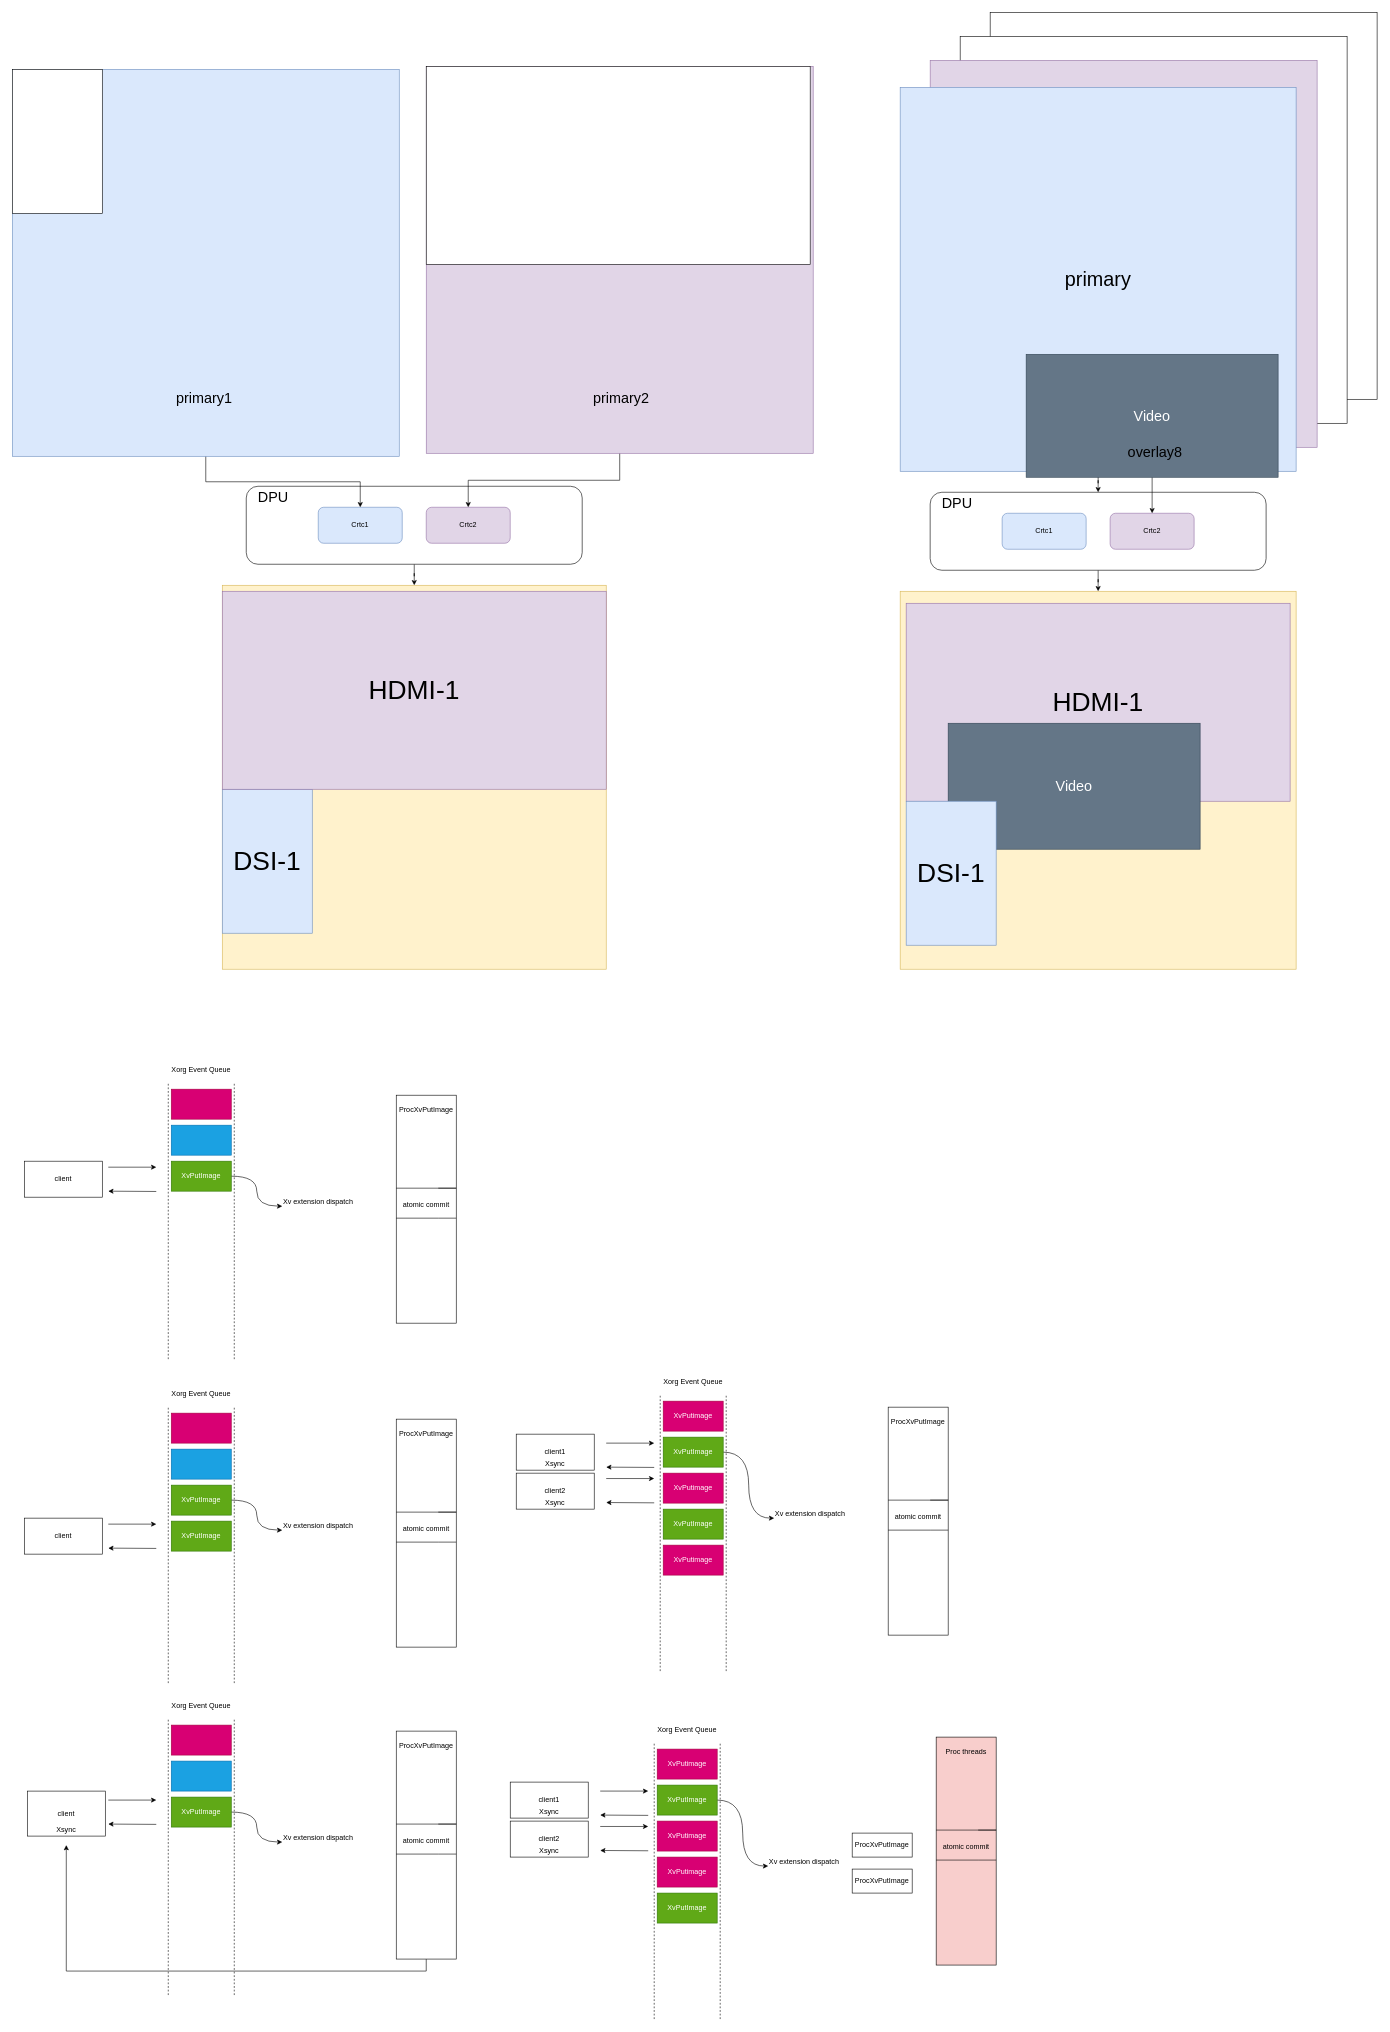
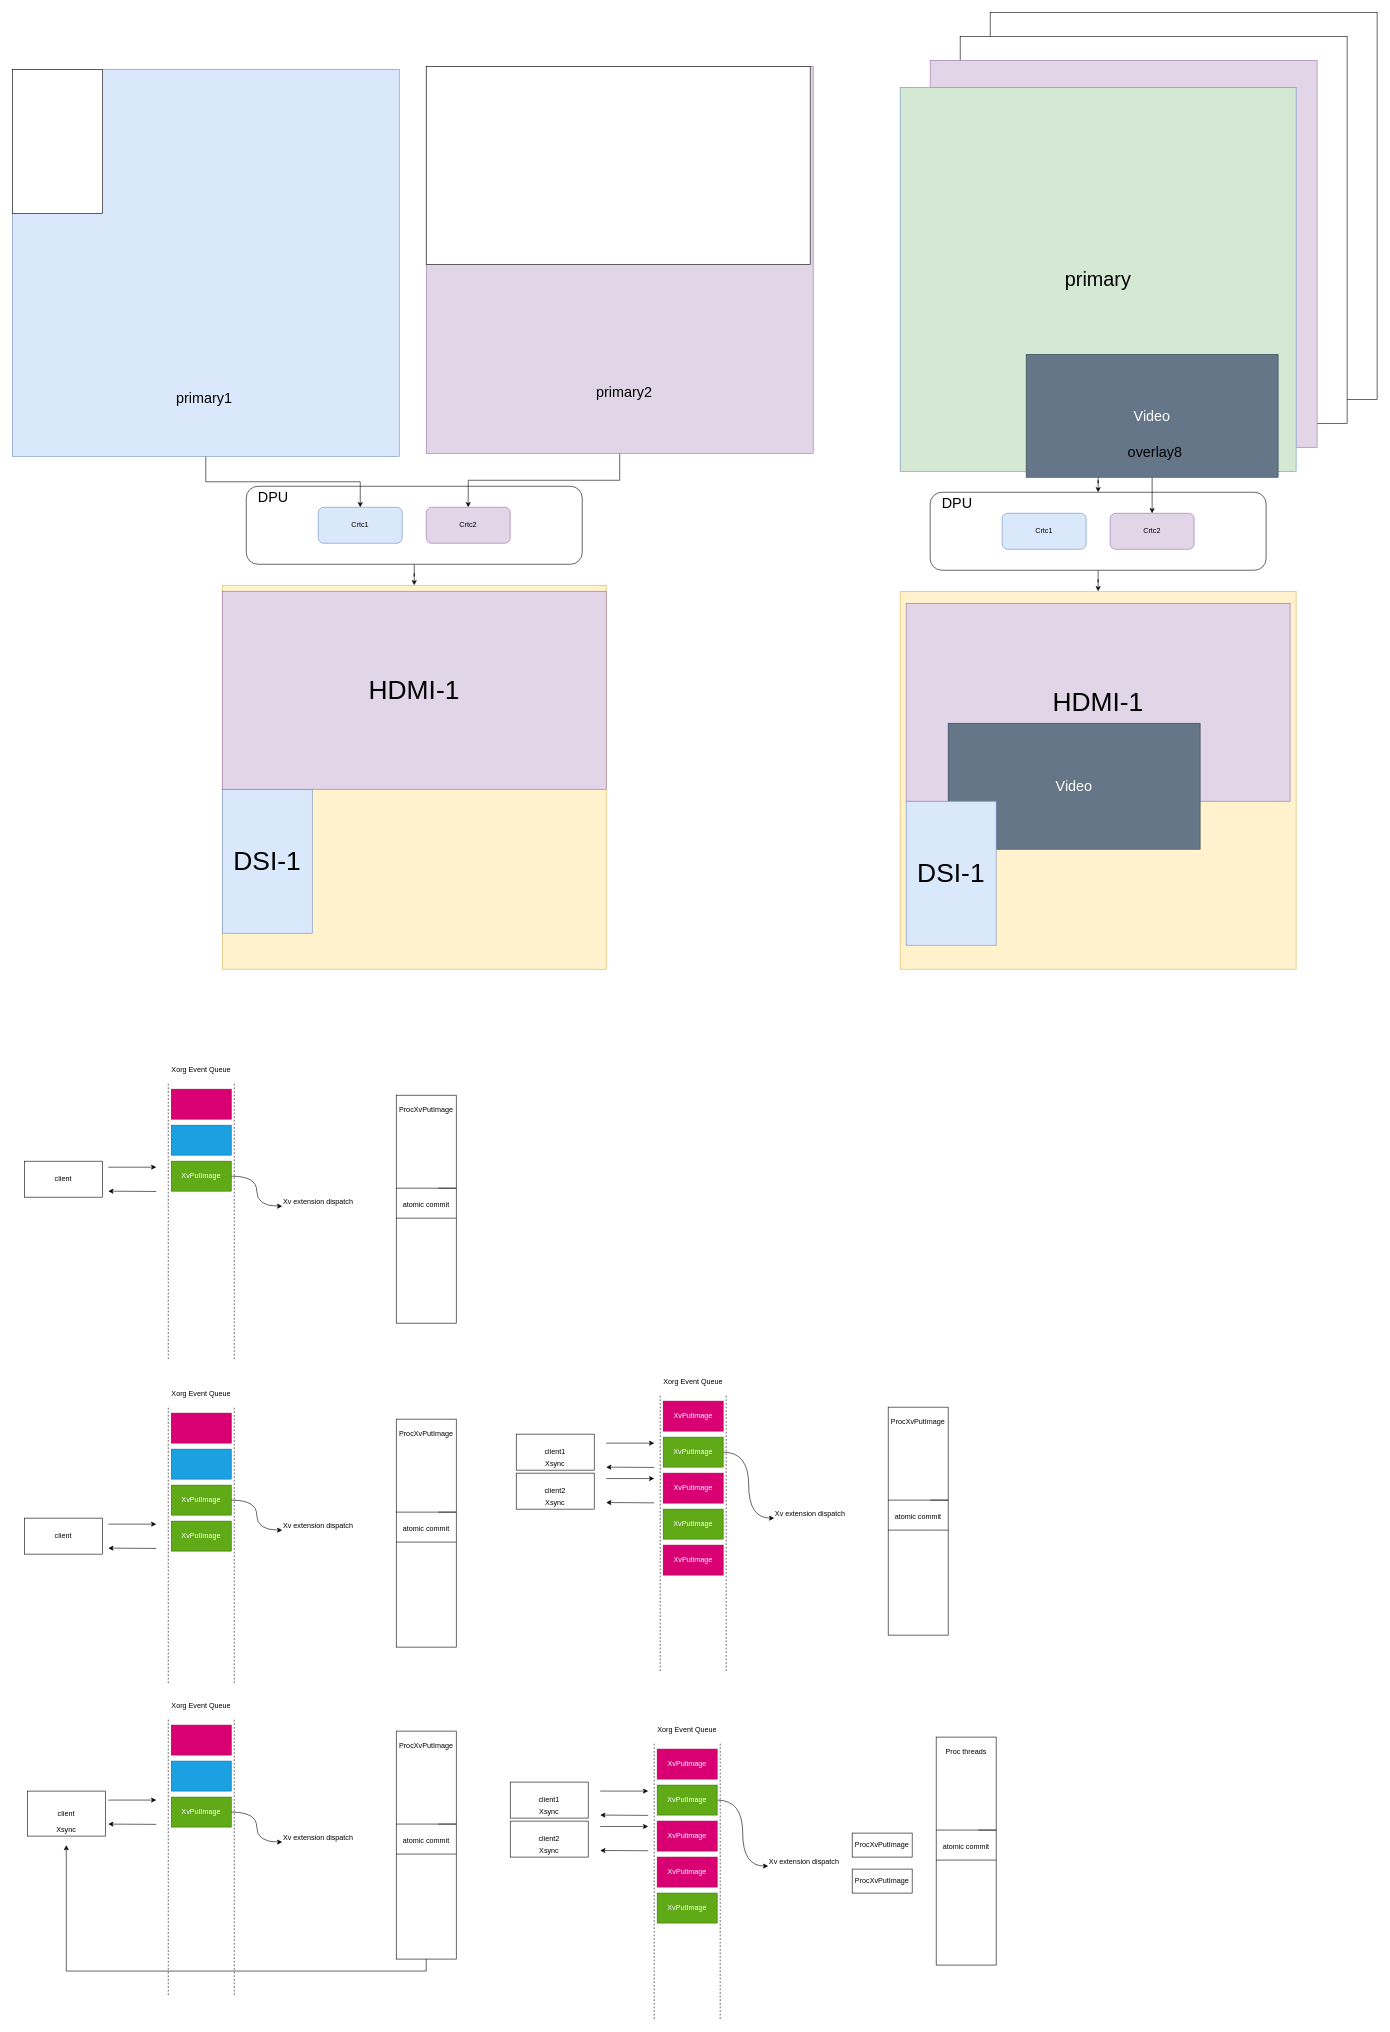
(1098, 279) -> (1098, 279)
(621, 398) -> (624, 392)
(966, 1851) -> (966, 1851)
